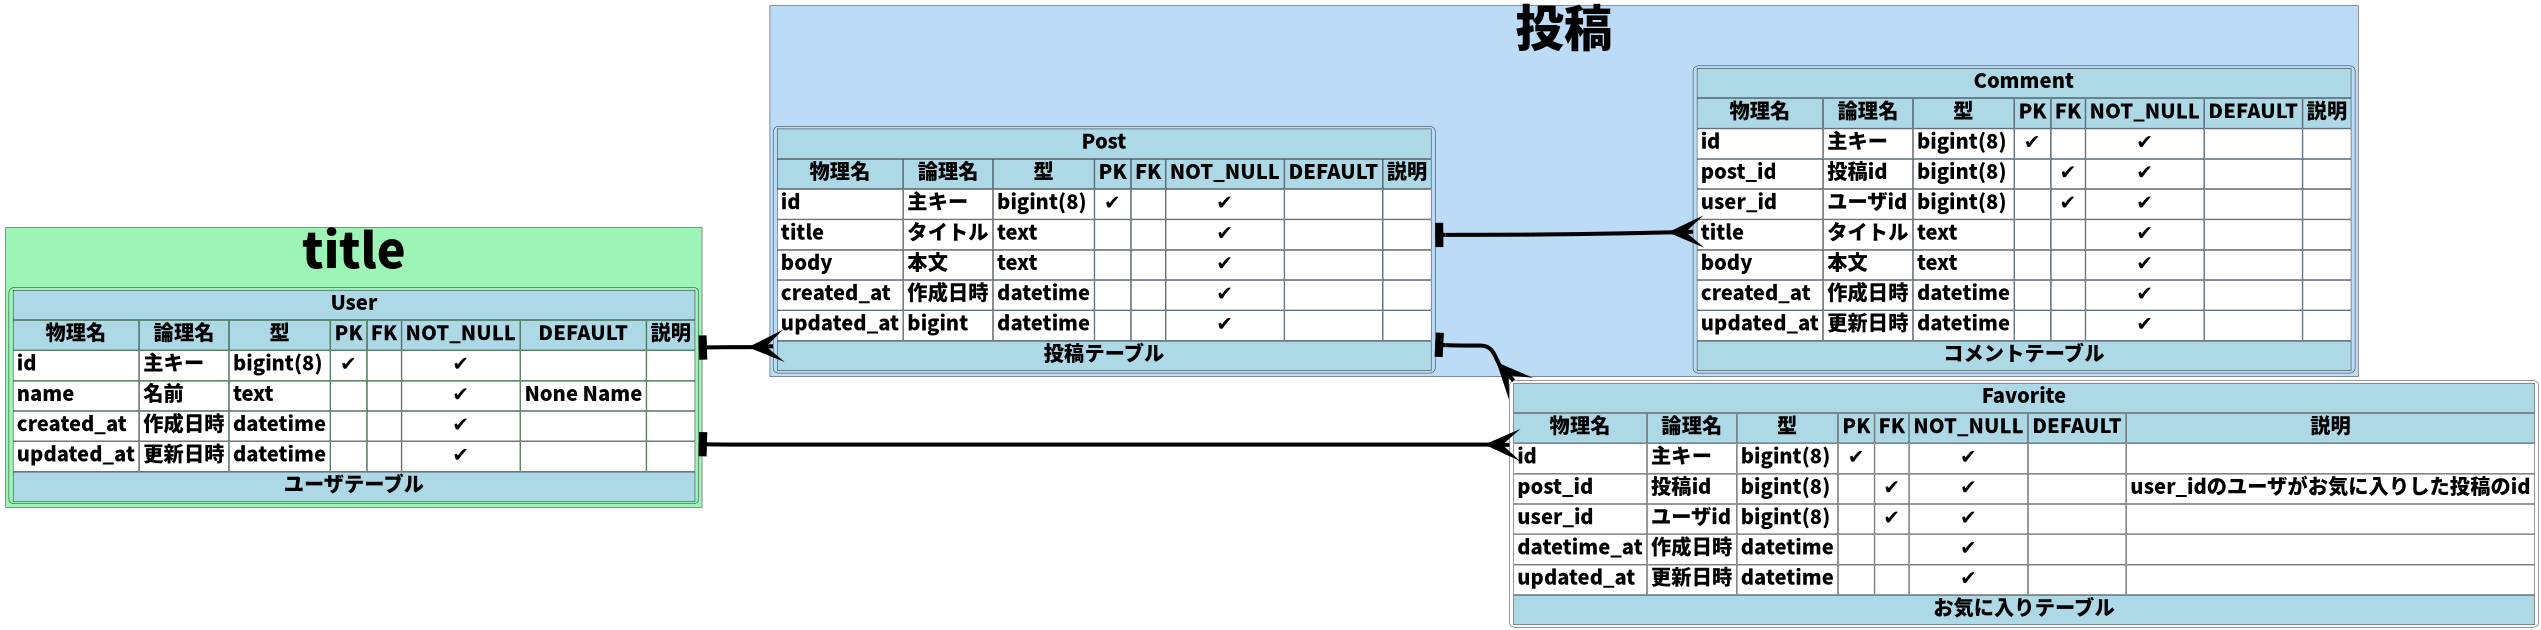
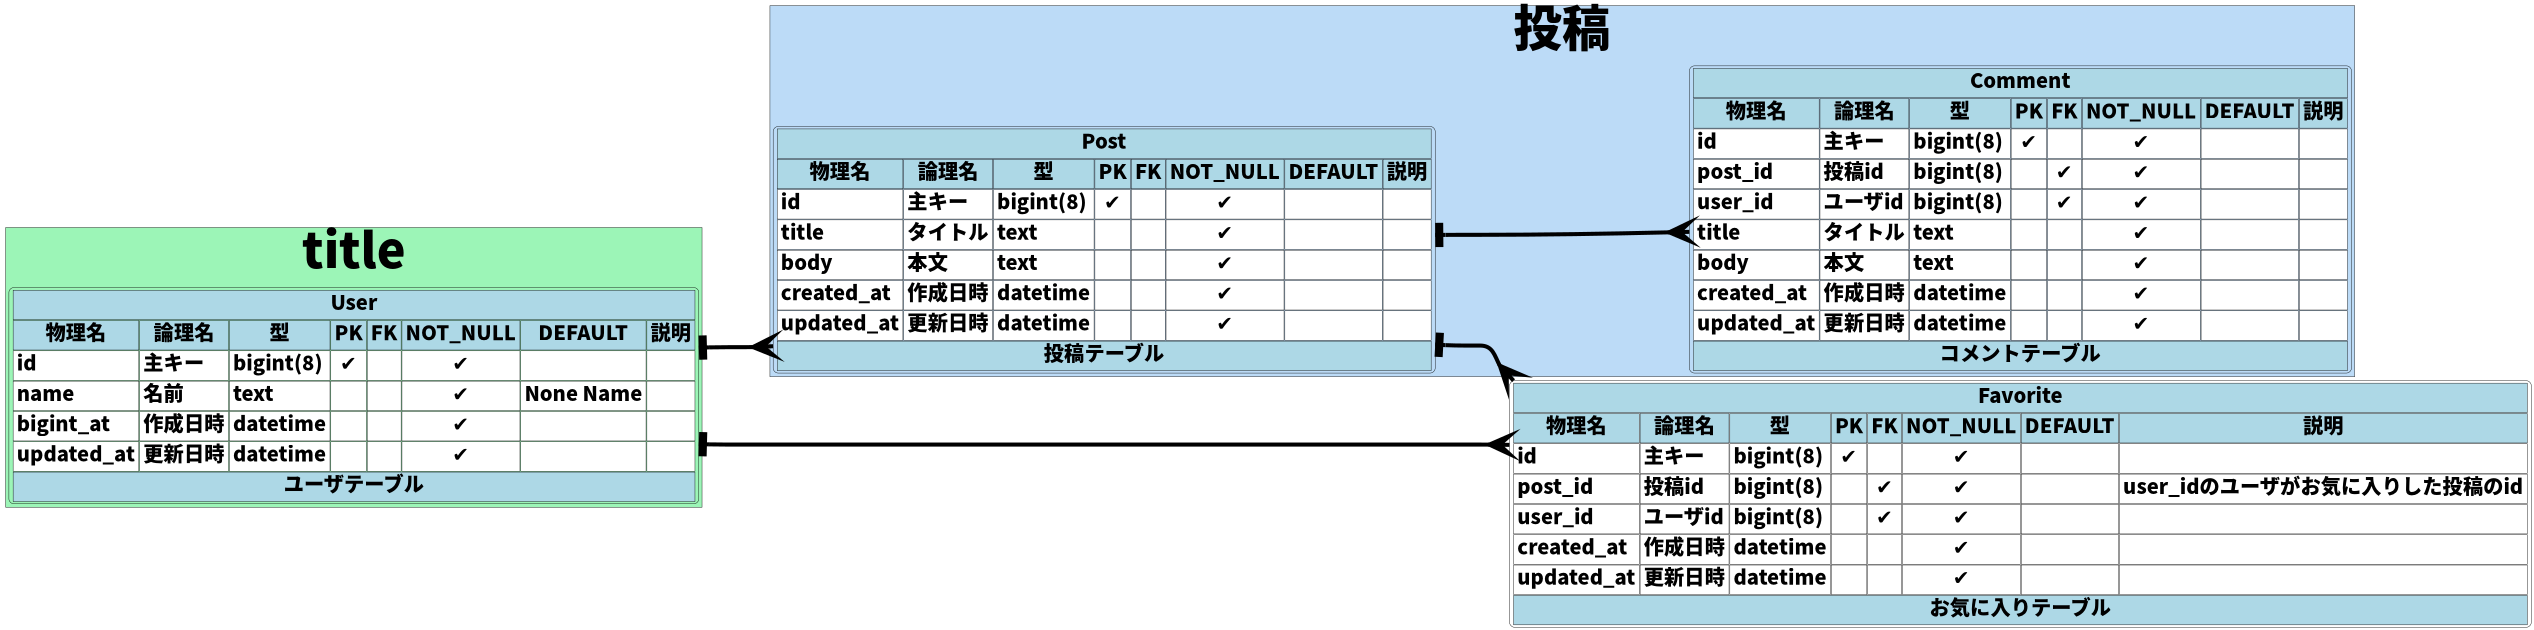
(938, 325) -> (948, 325)
(72, 425) -> (64, 425)
(1580, 548) -> (1572, 548)
